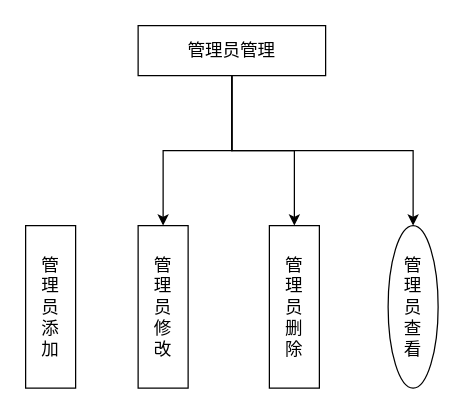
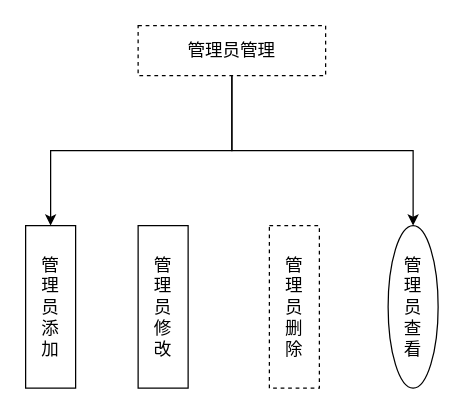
(232, 51) -> (232, 51)
(163, 183) -> (75, 151)
(294, 185) -> none
(294, 307) -> (294, 307)
